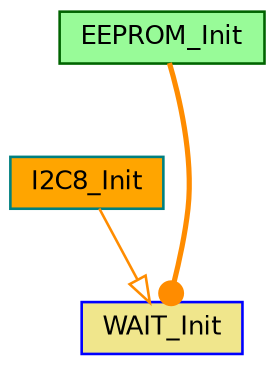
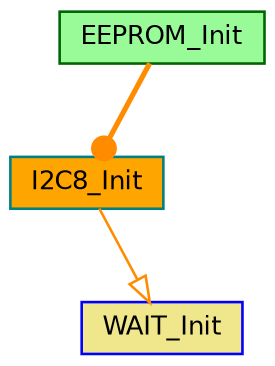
(189, 173) -> (129, 101)
